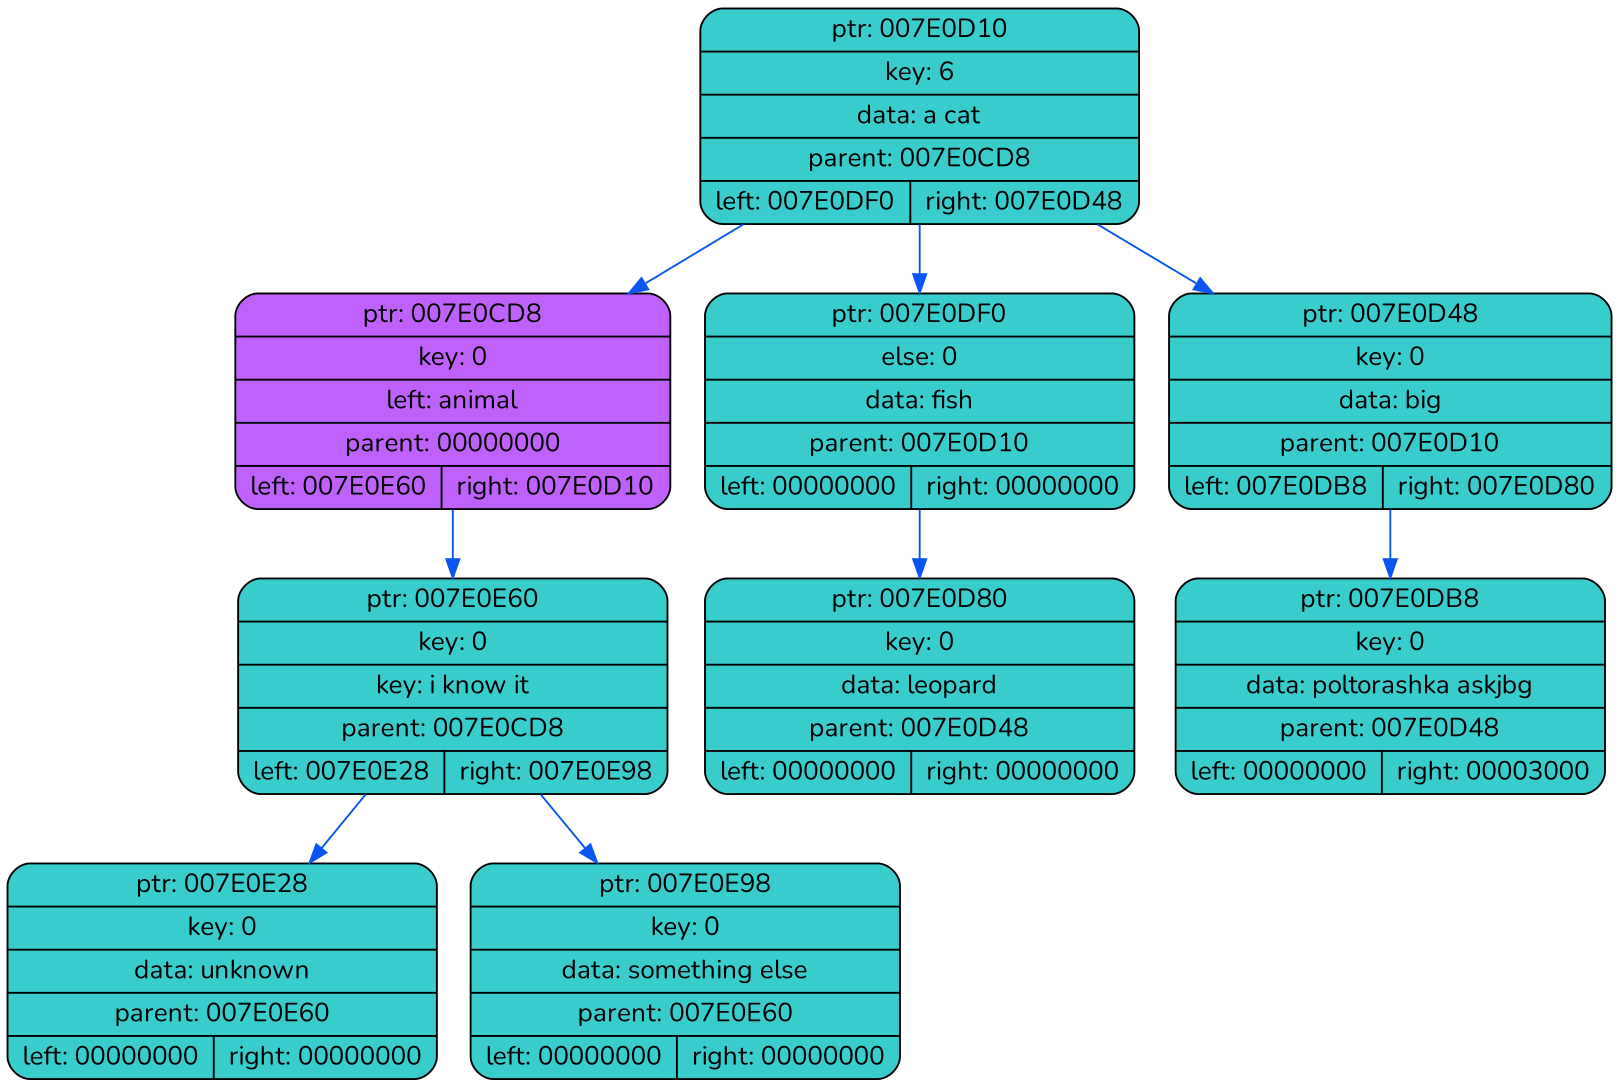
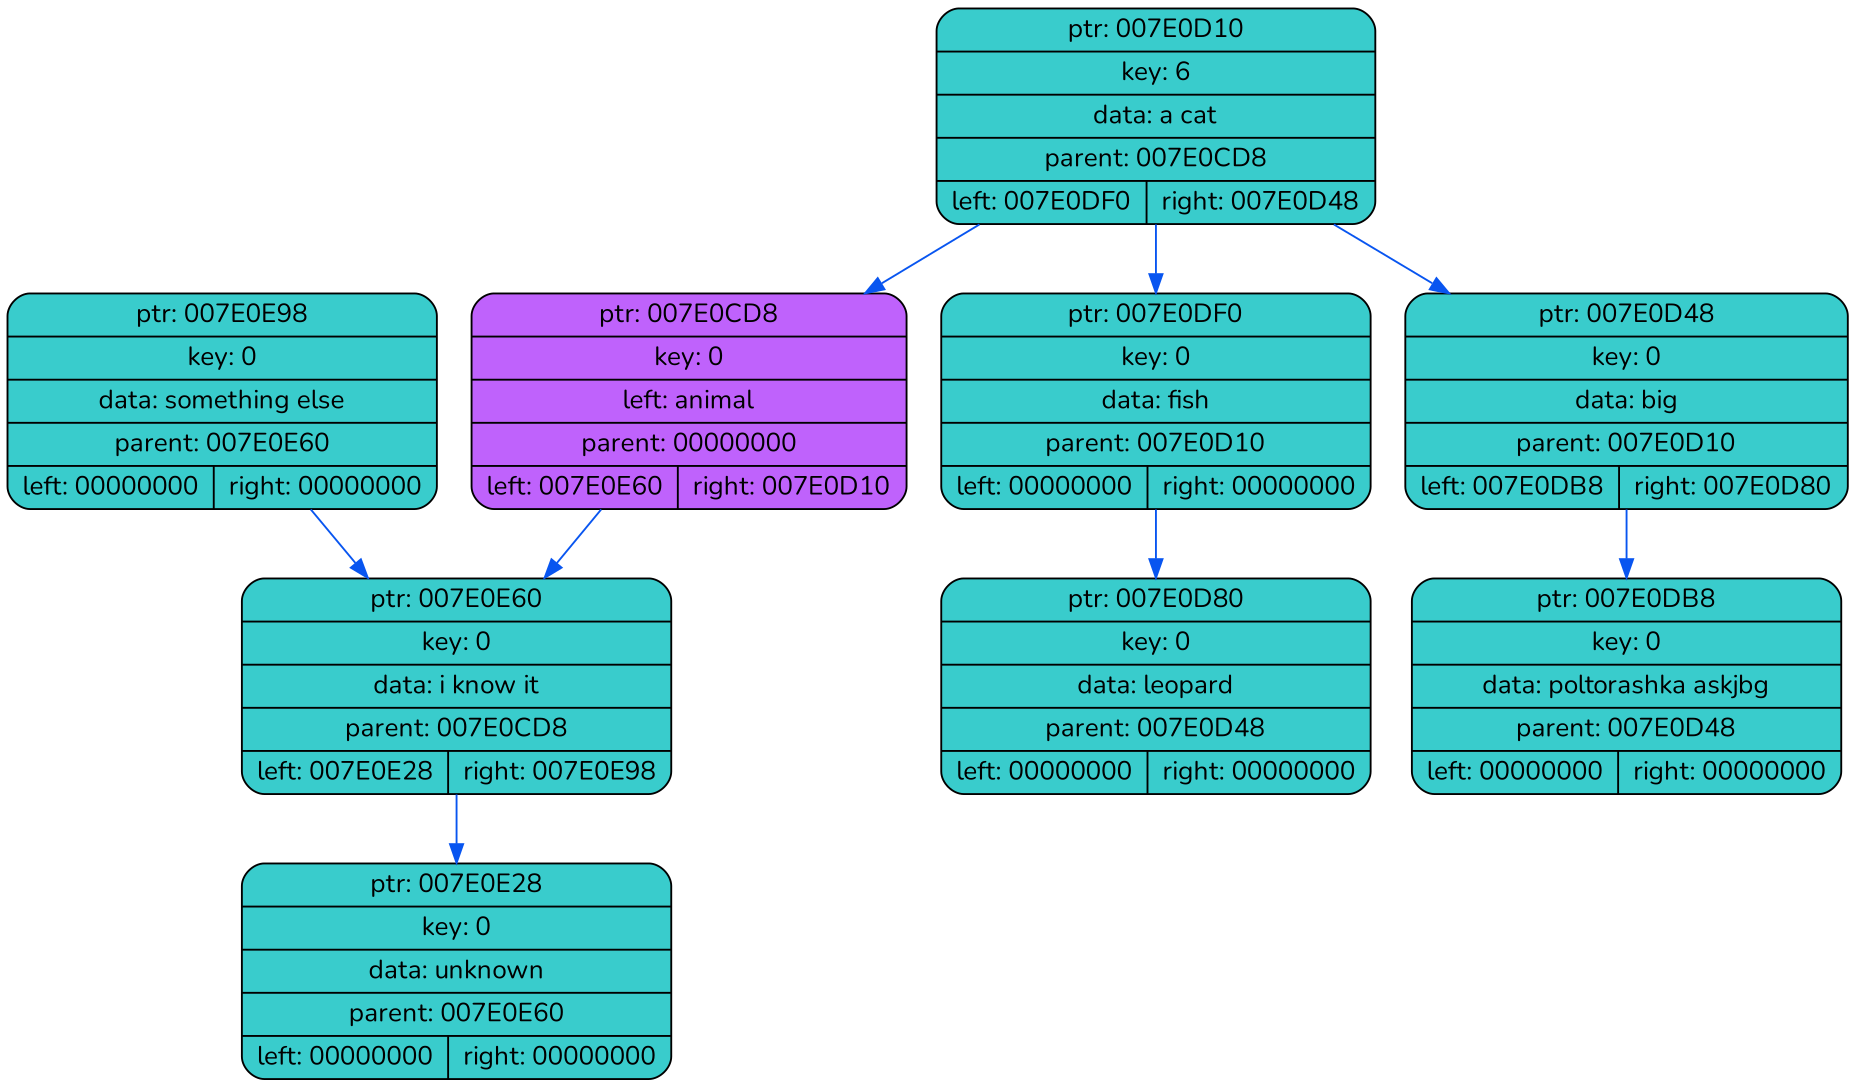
(920, 357) -> (1156, 357)
(453, 685) -> (457, 685)
(1493, 772) -> (1730, 772)
(563, 821) -> (333, 536)
